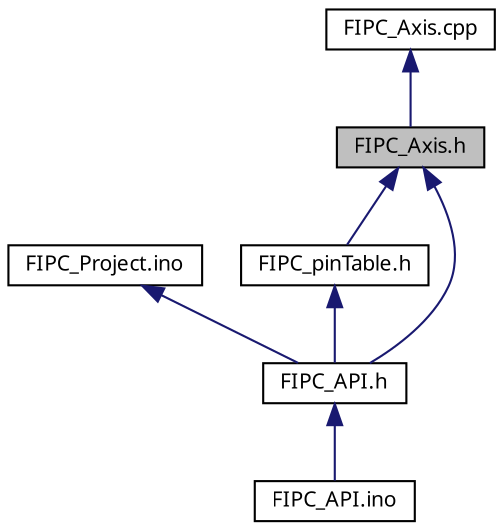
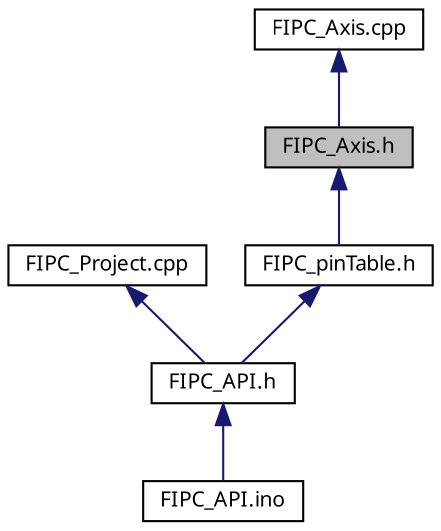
(105, 265) -> (107, 265)
(447, 289) -> none
